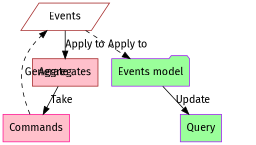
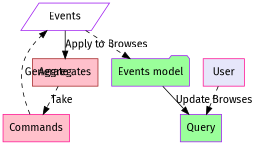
(65, 17) -> (65, 17)
(128, 45) -> (128, 45)
none -> (224, 72)
(52, 97) -> (52, 97)
